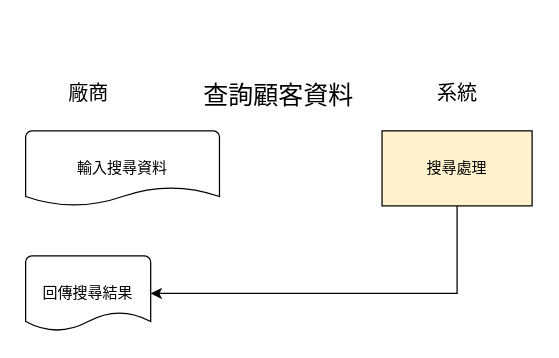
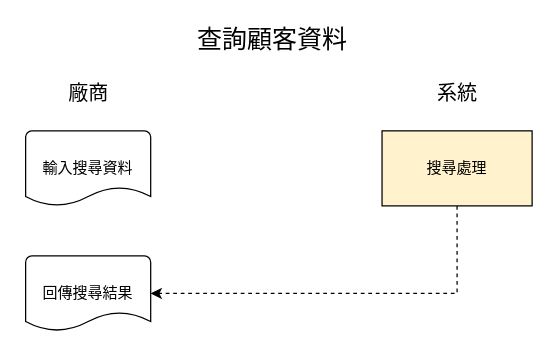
(278, 94) -> (272, 38)
(123, 168) -> (88, 168)
(351, 293) -> (351, 293)
